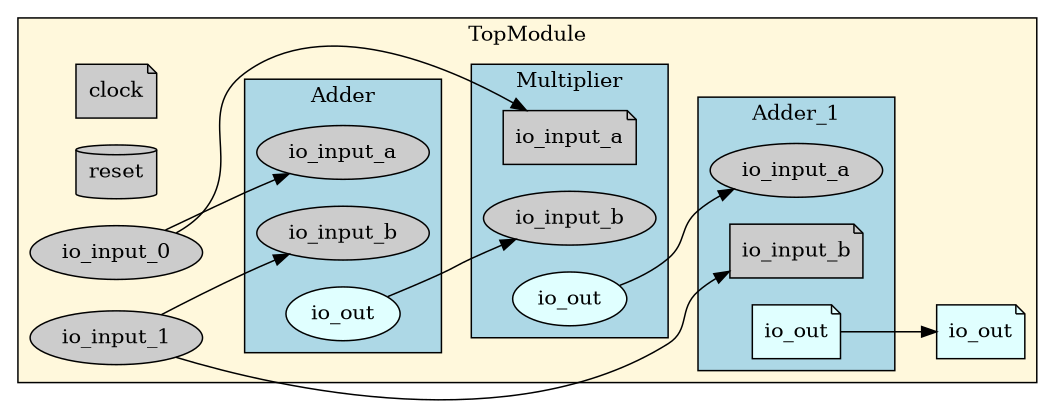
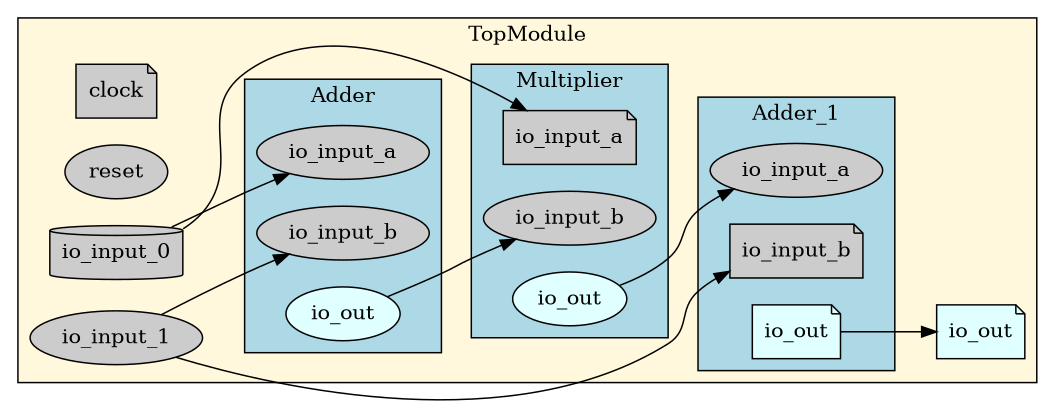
(116, 172) -> (116, 172)
(116, 253) -> (116, 253)
